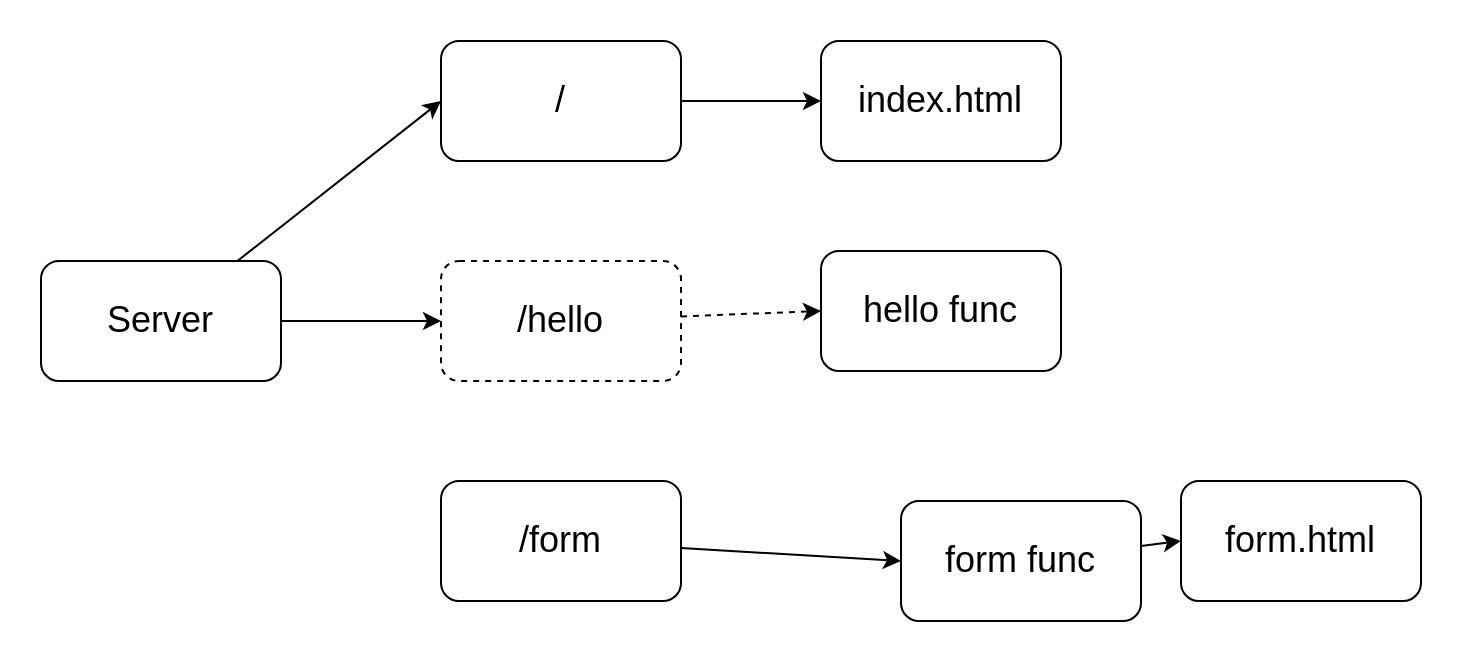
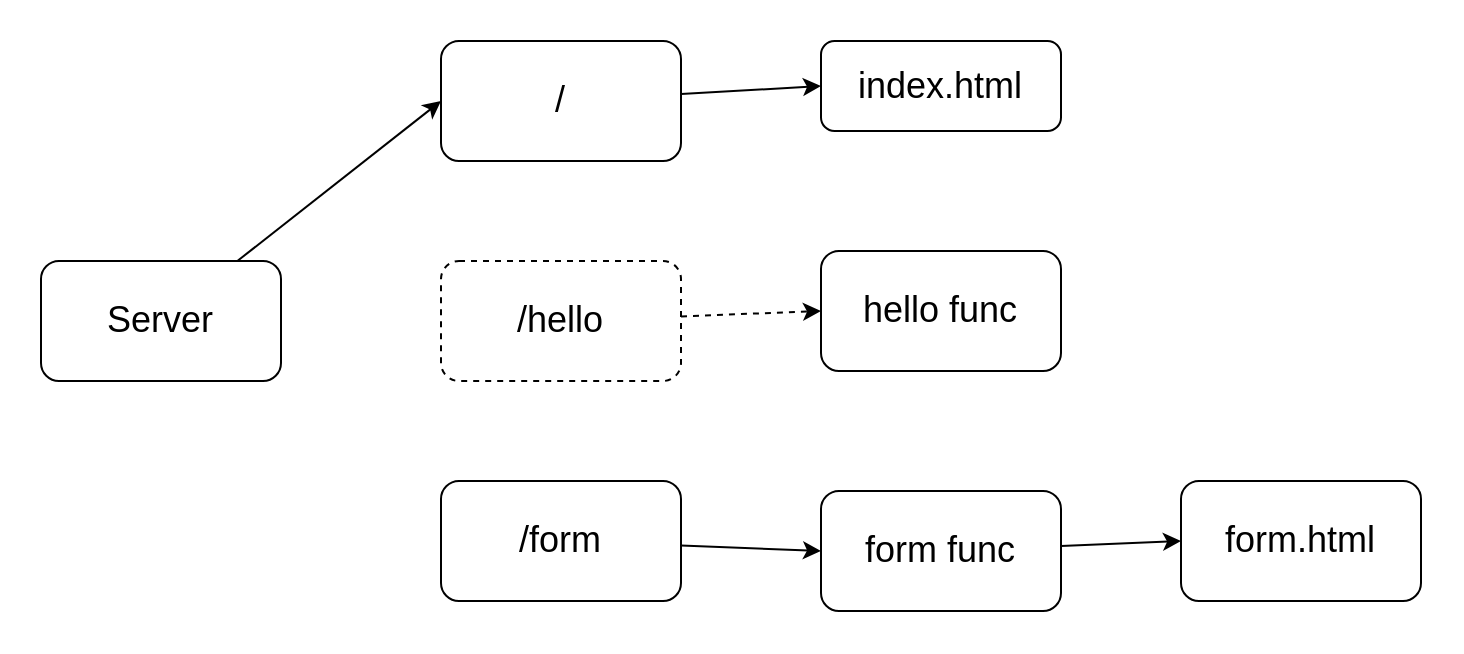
(941, 101) -> (941, 86)
(354, 321) -> none
(1021, 561) -> (941, 551)
